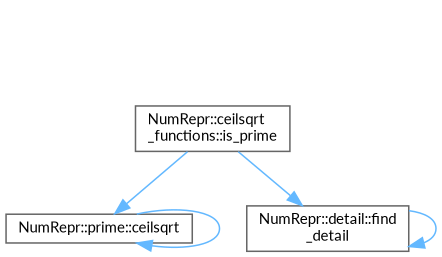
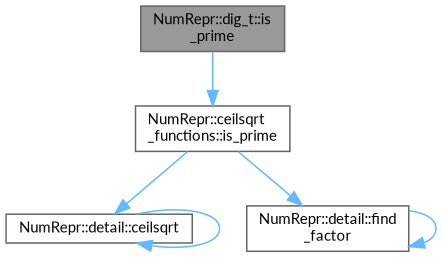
none -> (213, 29)
(99, 229) -> (99, 229)
(328, 229) -> (328, 229)
